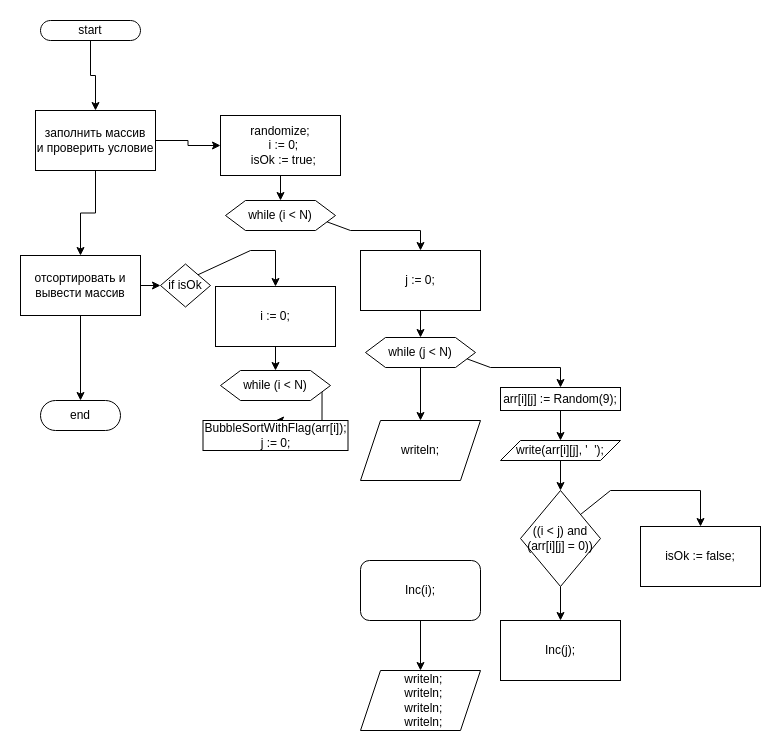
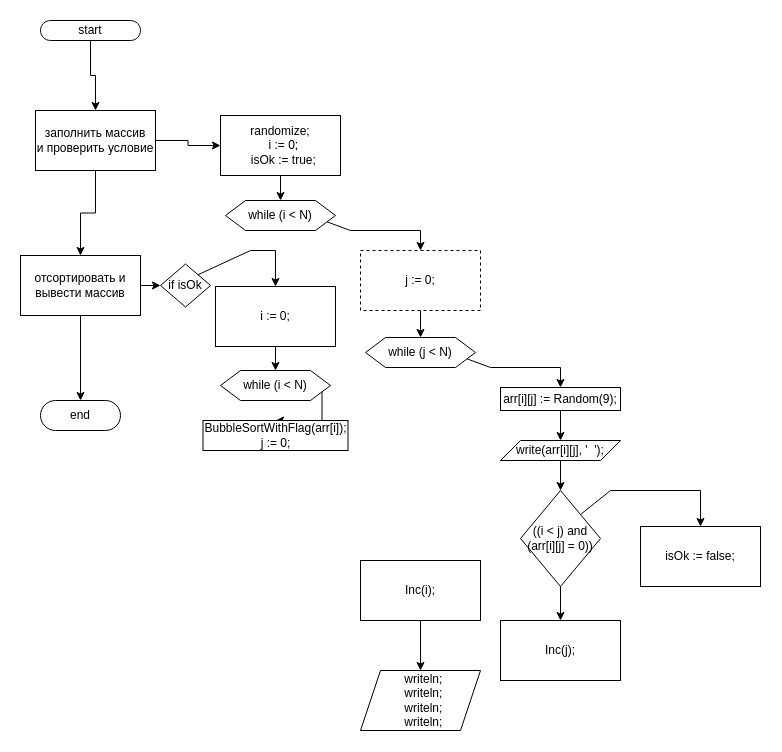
(421, 281) -> (421, 281)
(421, 391) -> none
(421, 451) -> none
(421, 591) -> (421, 591)
